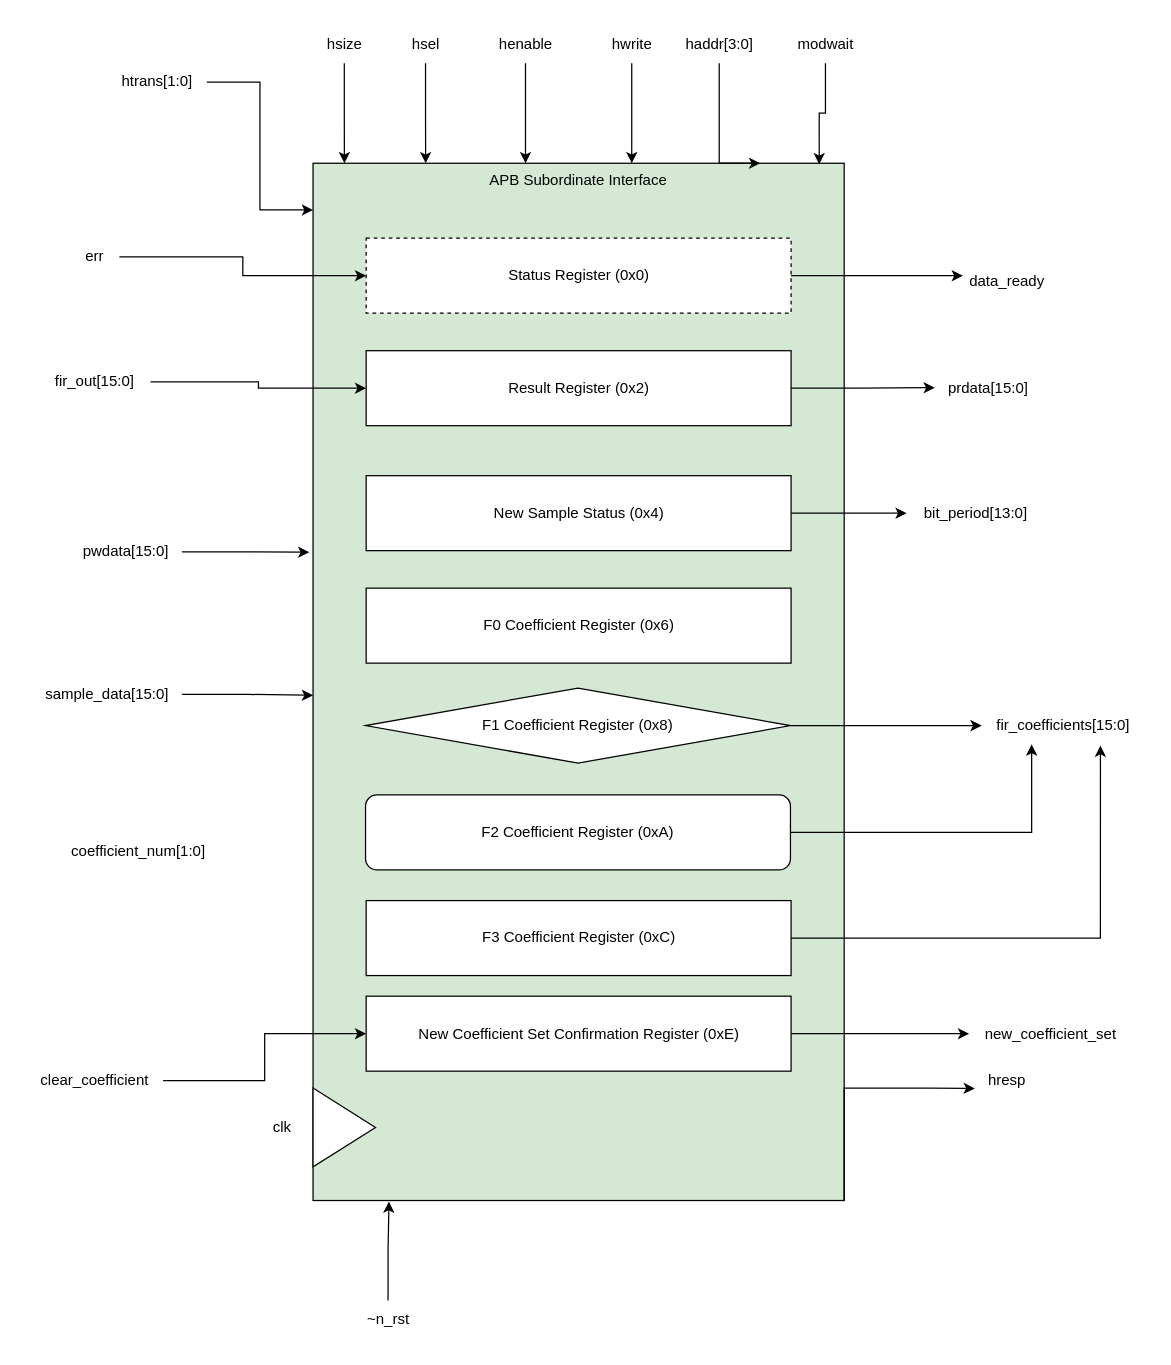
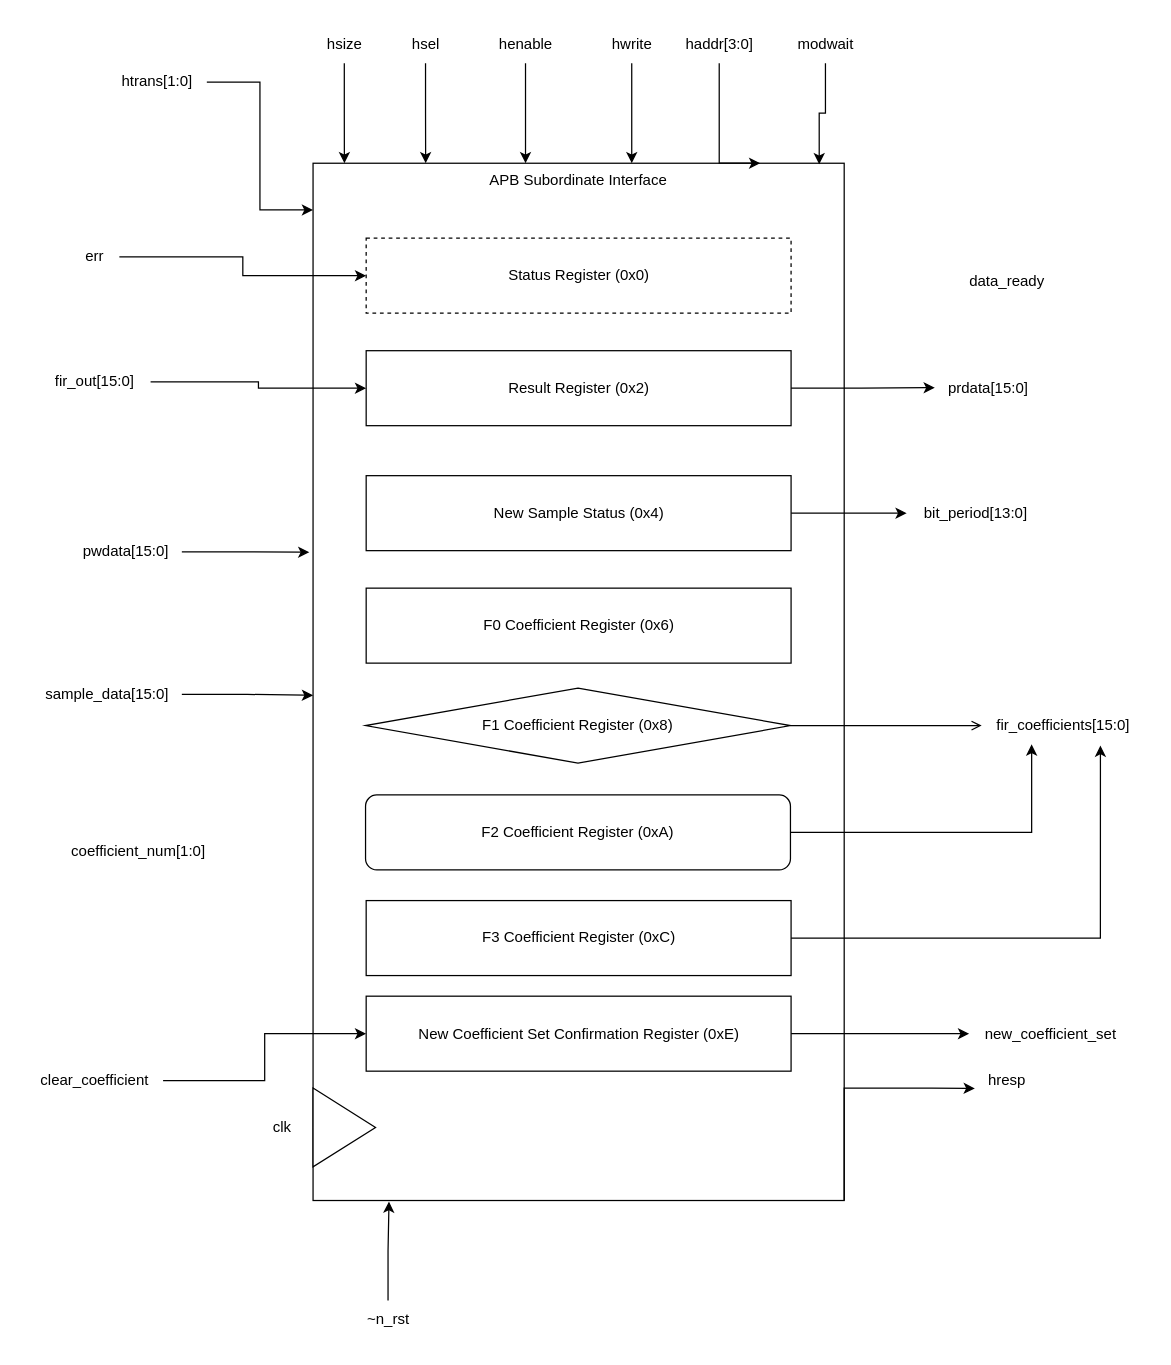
(873, 276) -> none
(579, 682) -> (579, 682)
(972, 726) -> (974, 726)
